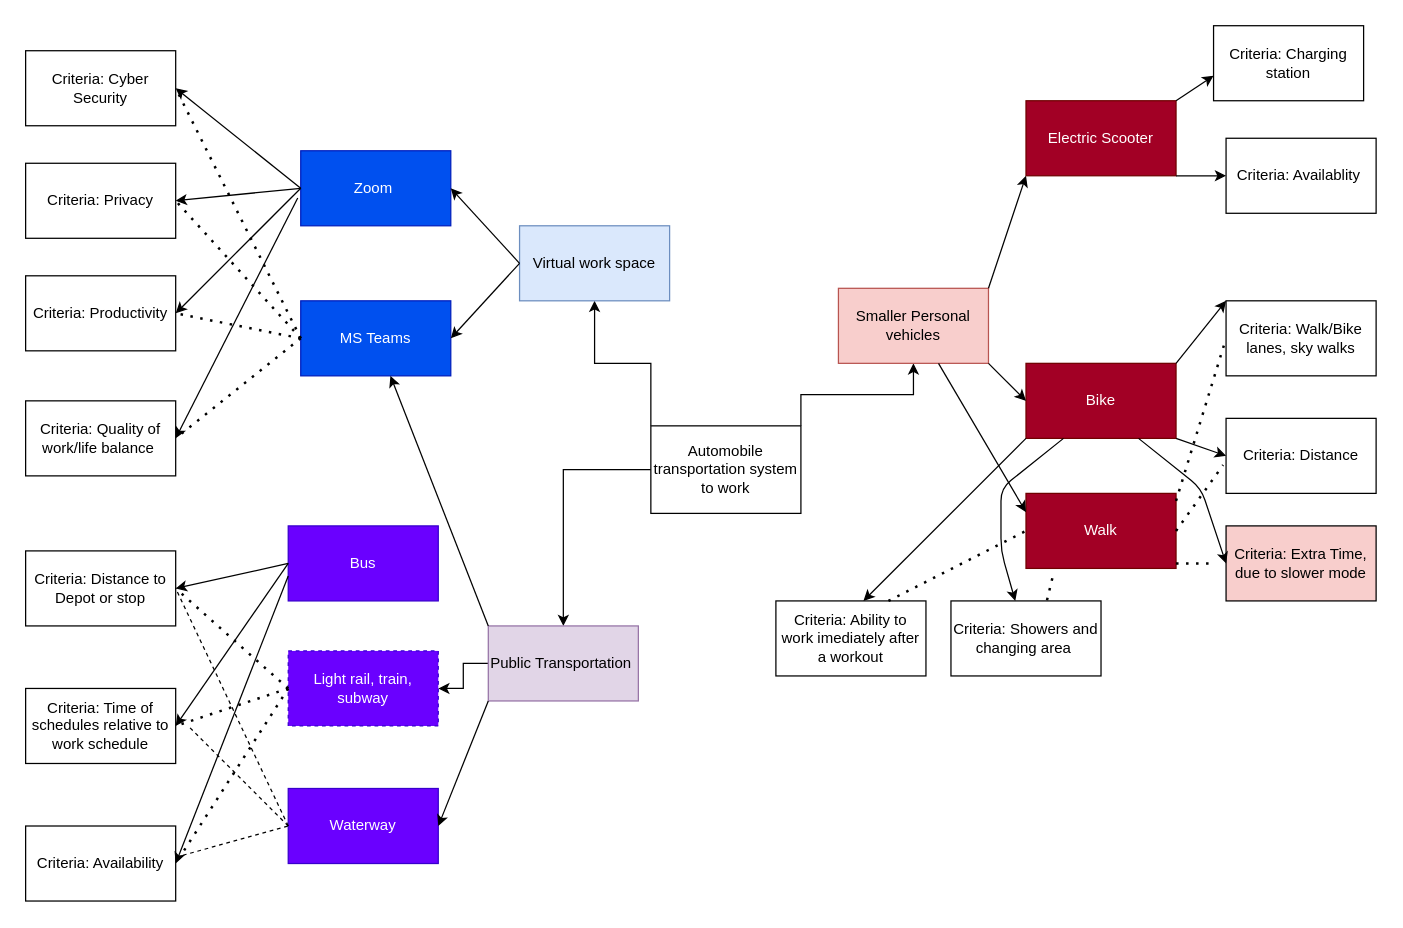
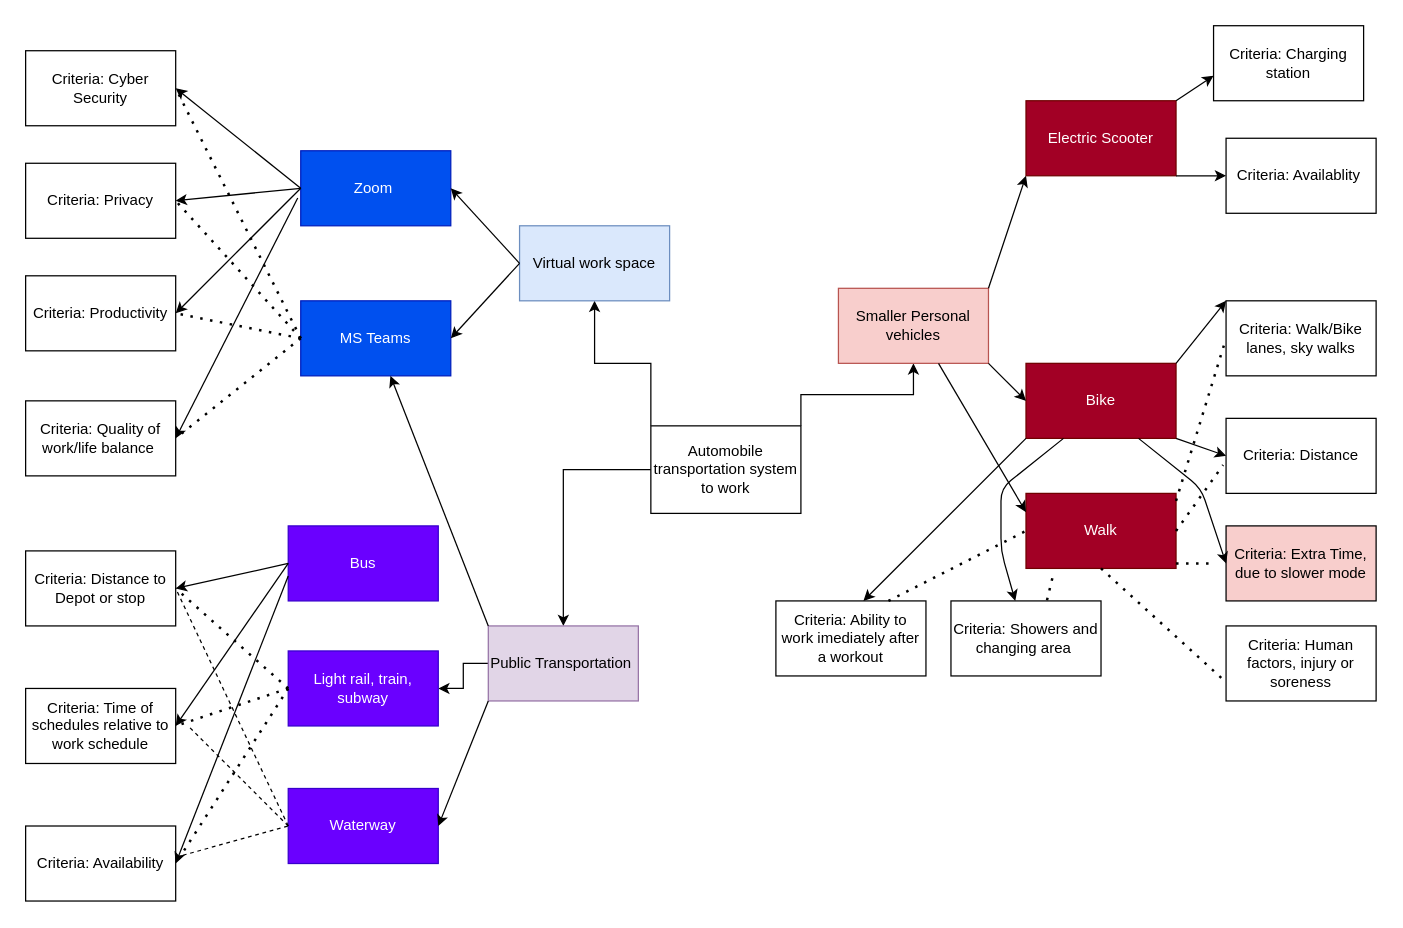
none -> (1163, 625)
none -> (1301, 663)
(363, 688) -> (363, 688)
